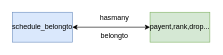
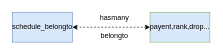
(110, 27) -> (110, 27)
(180, 27) -> (180, 27)
